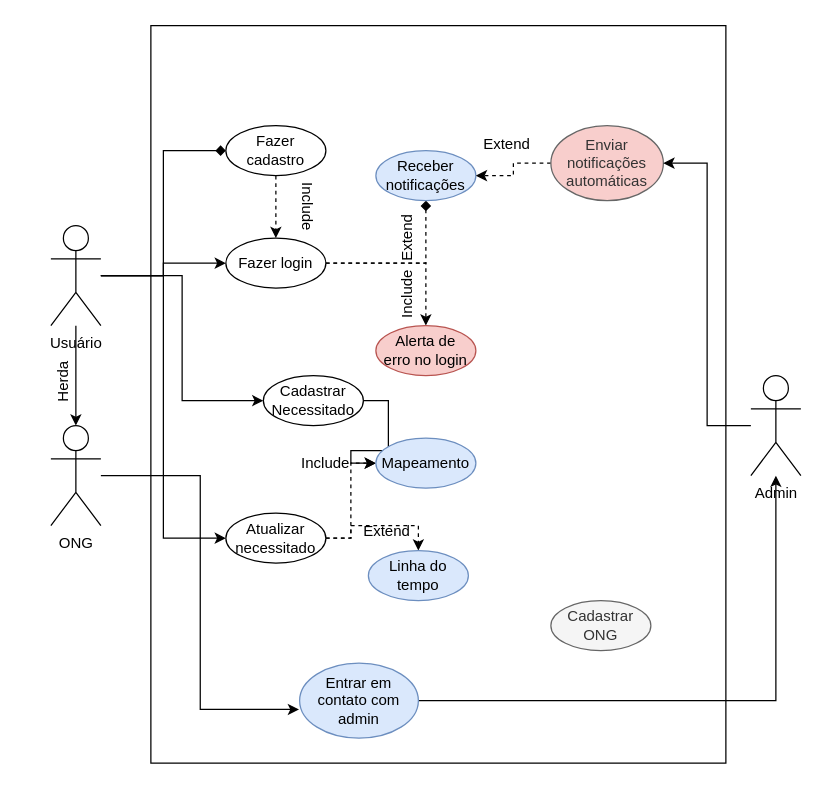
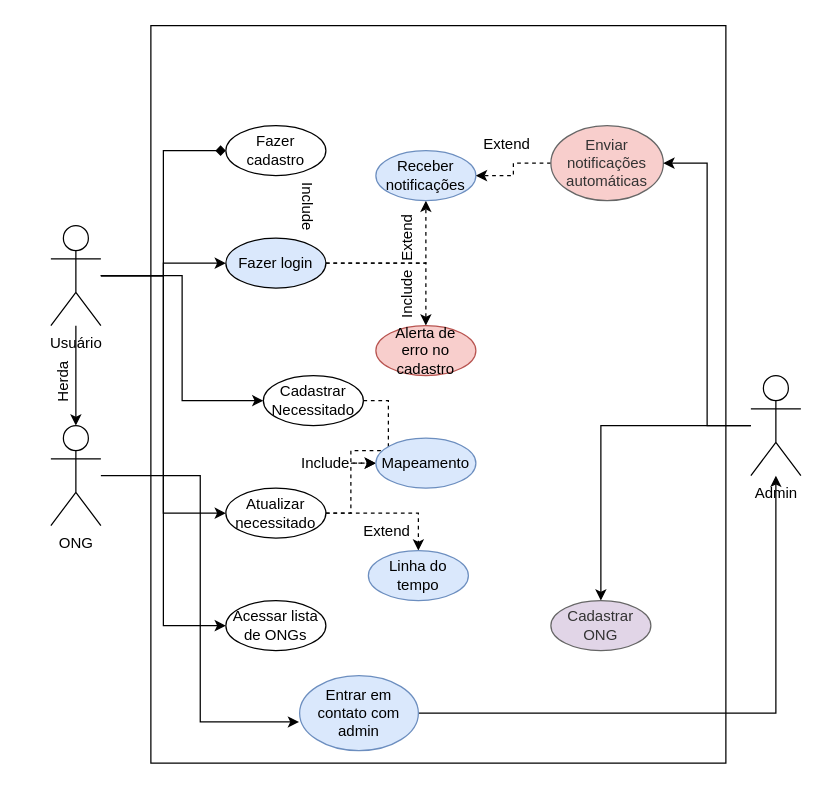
(276, 203) -> none
(426, 211) -> (426, 211)
(276, 263) -> (276, 263)
(426, 351) -> (426, 351)
(388, 411) -> (388, 411)
none -> (601, 457)
(276, 538) -> (276, 513)
none -> (163, 610)
none -> (276, 626)
(601, 626) -> (601, 626)
(359, 701) -> (359, 713)
